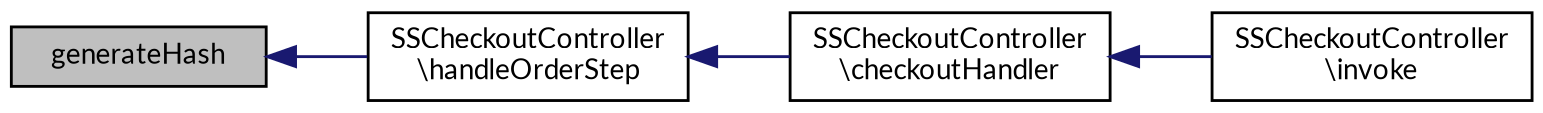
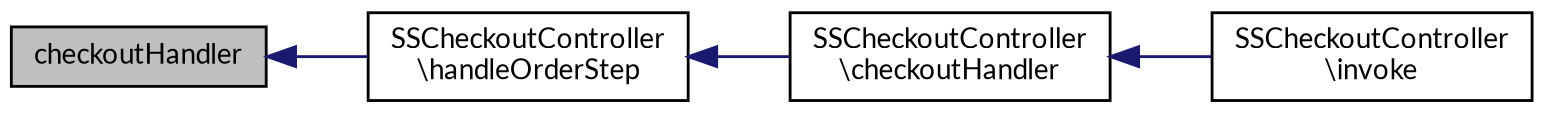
(139, 57) -> (139, 57)
